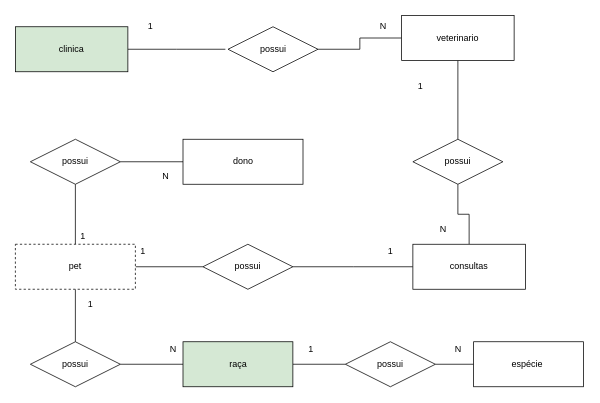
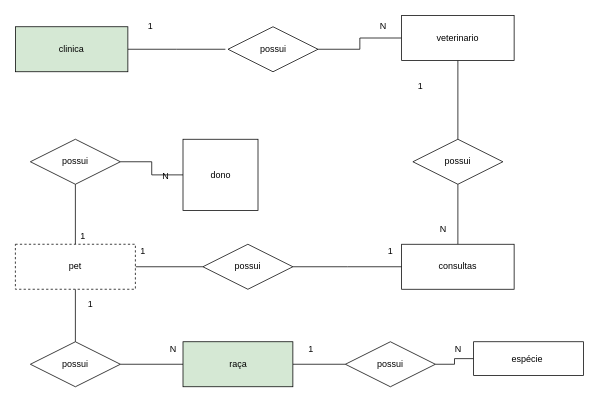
(243, 162) -> (221, 175)
(469, 267) -> (458, 267)
(529, 364) -> (529, 359)
